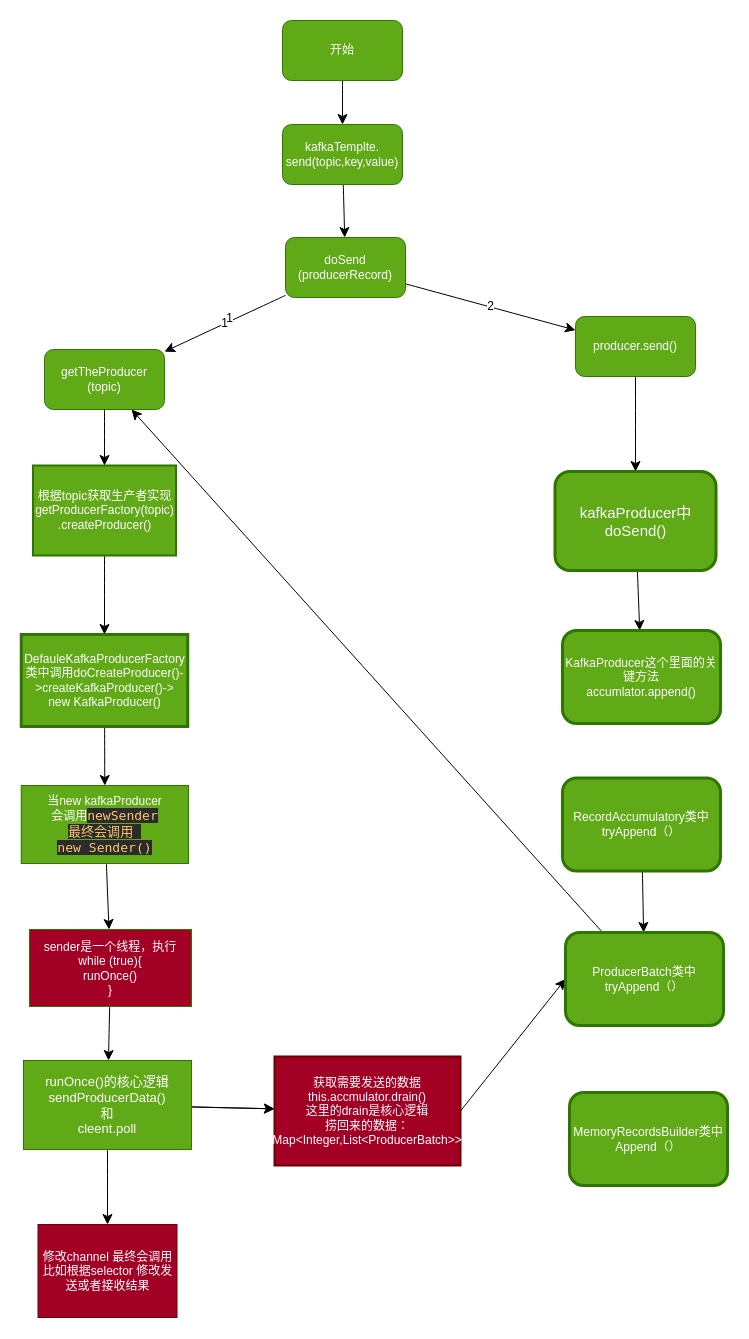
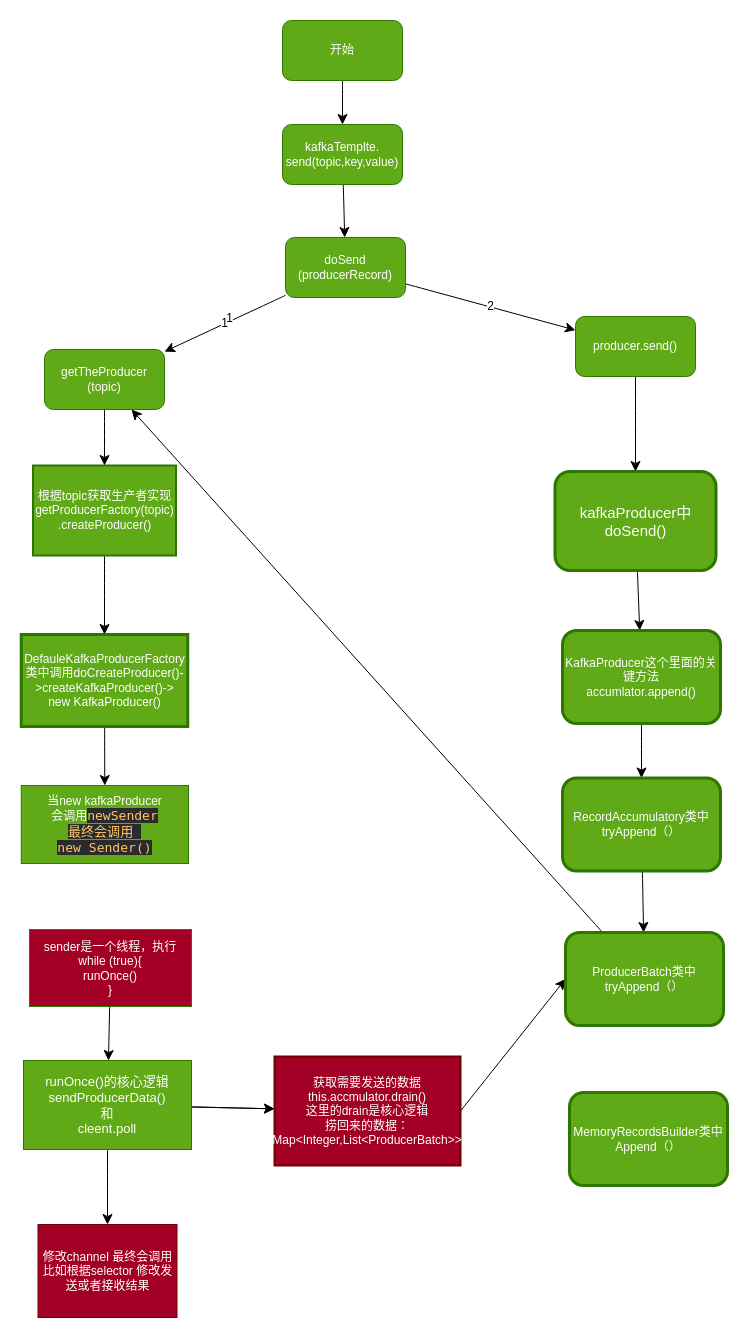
none -> (642, 745)
(108, 893) -> none
